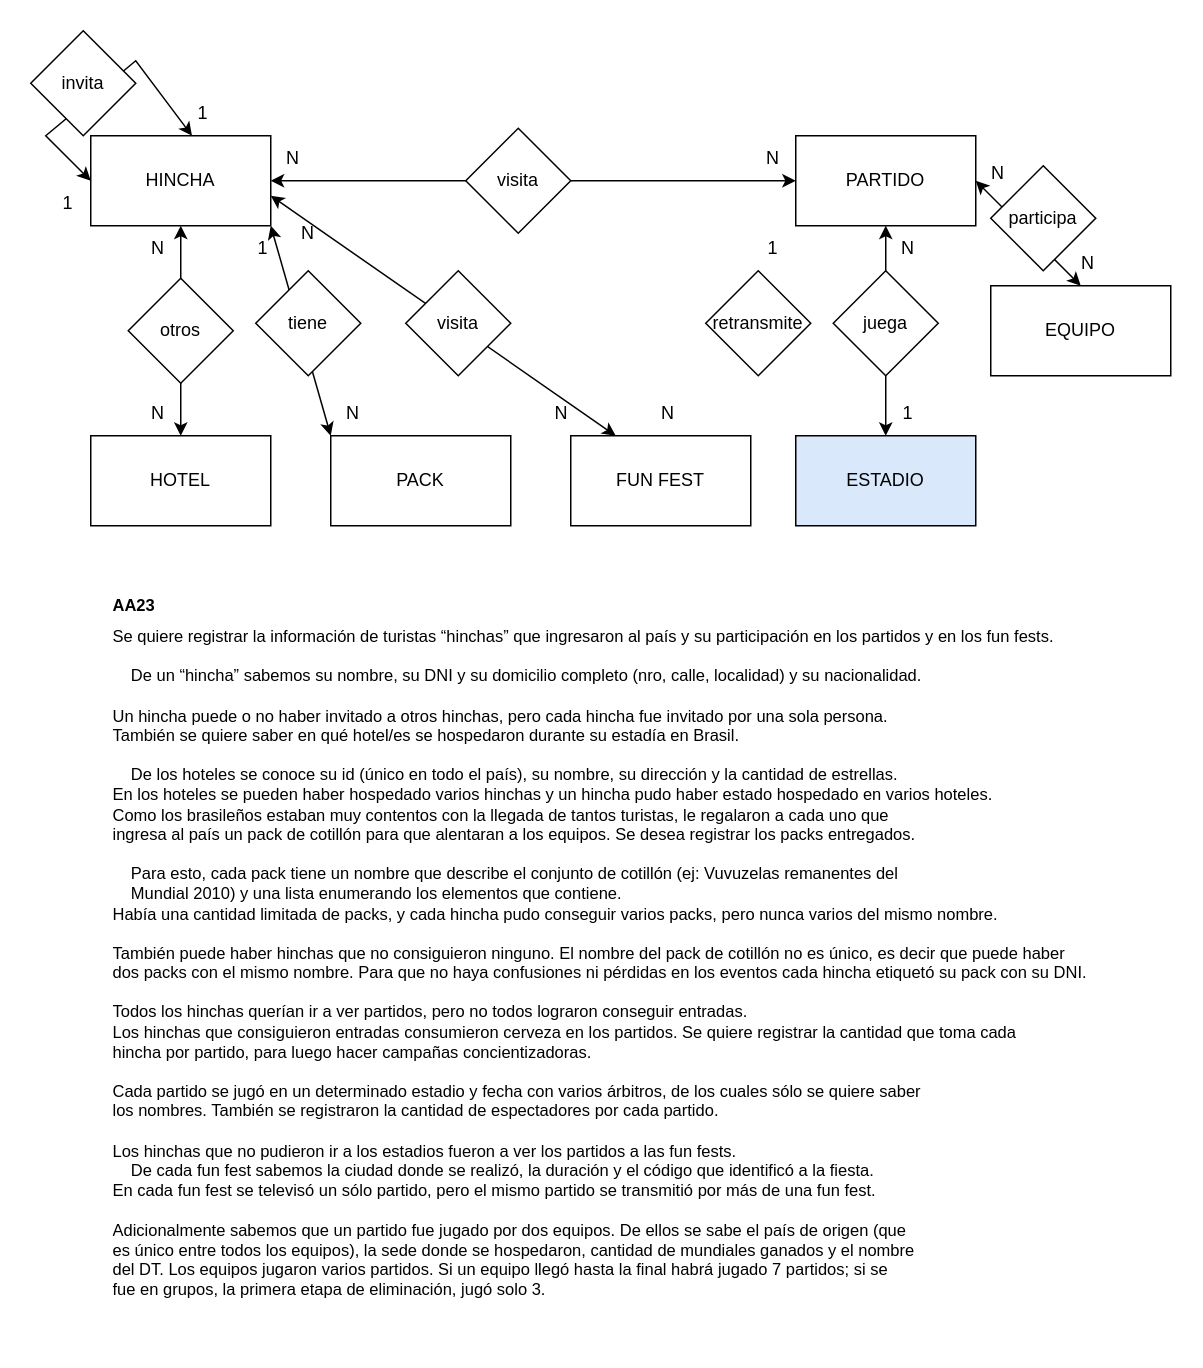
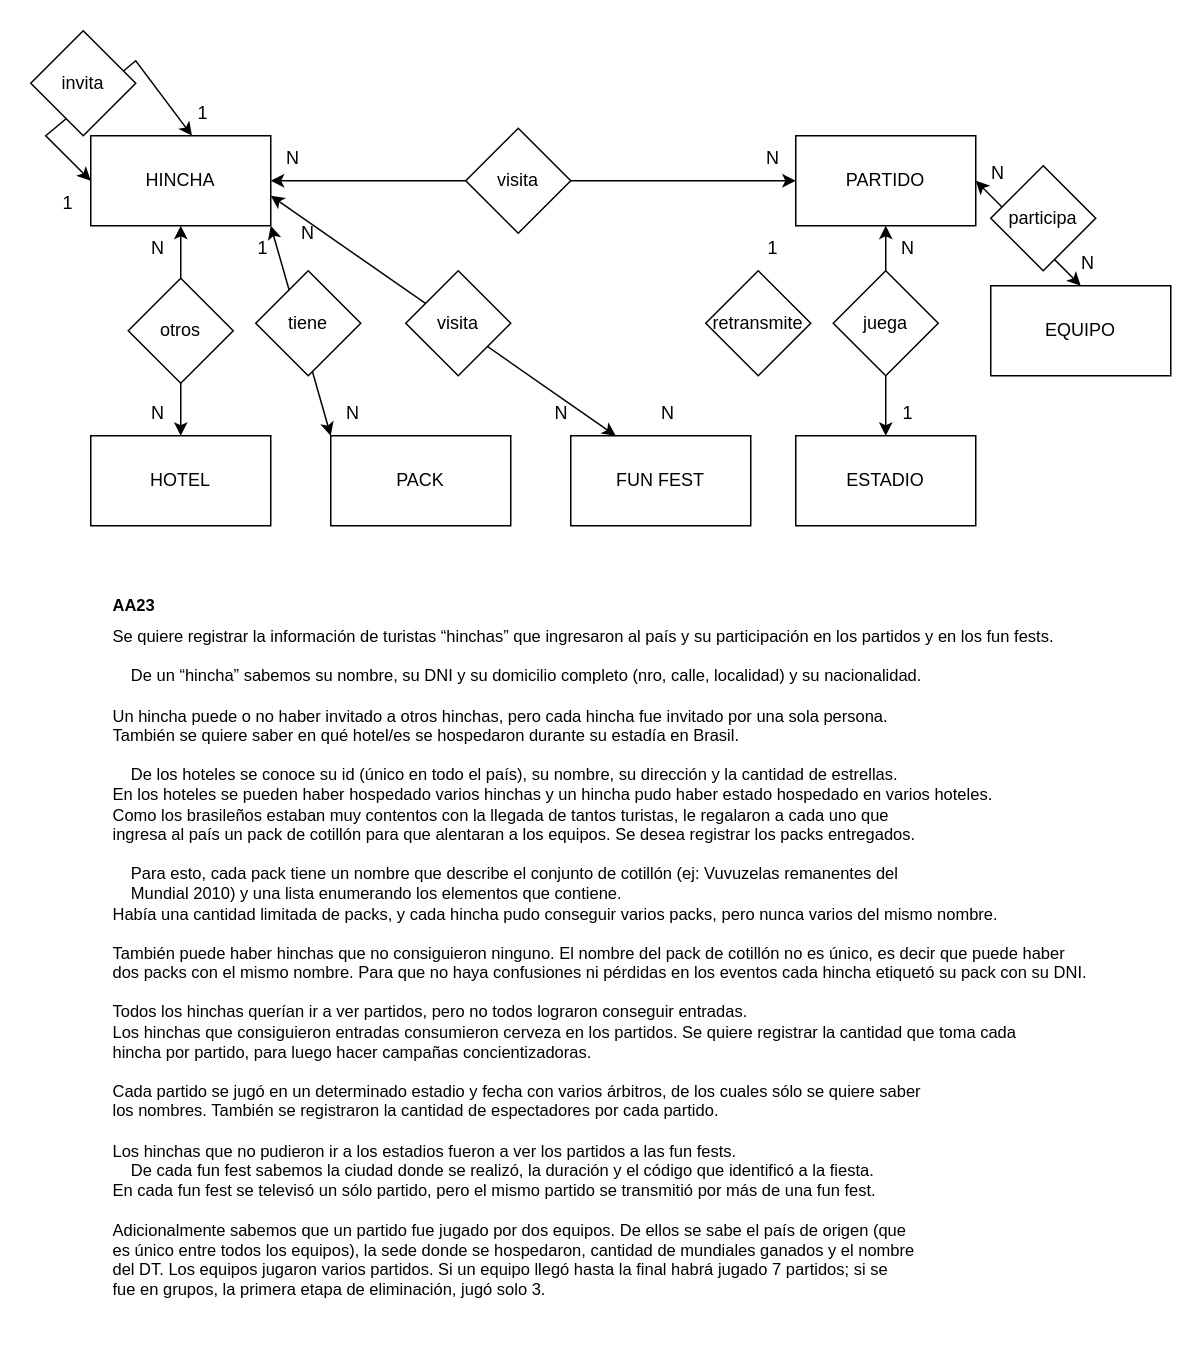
(886, 481) -> (886, 481)
